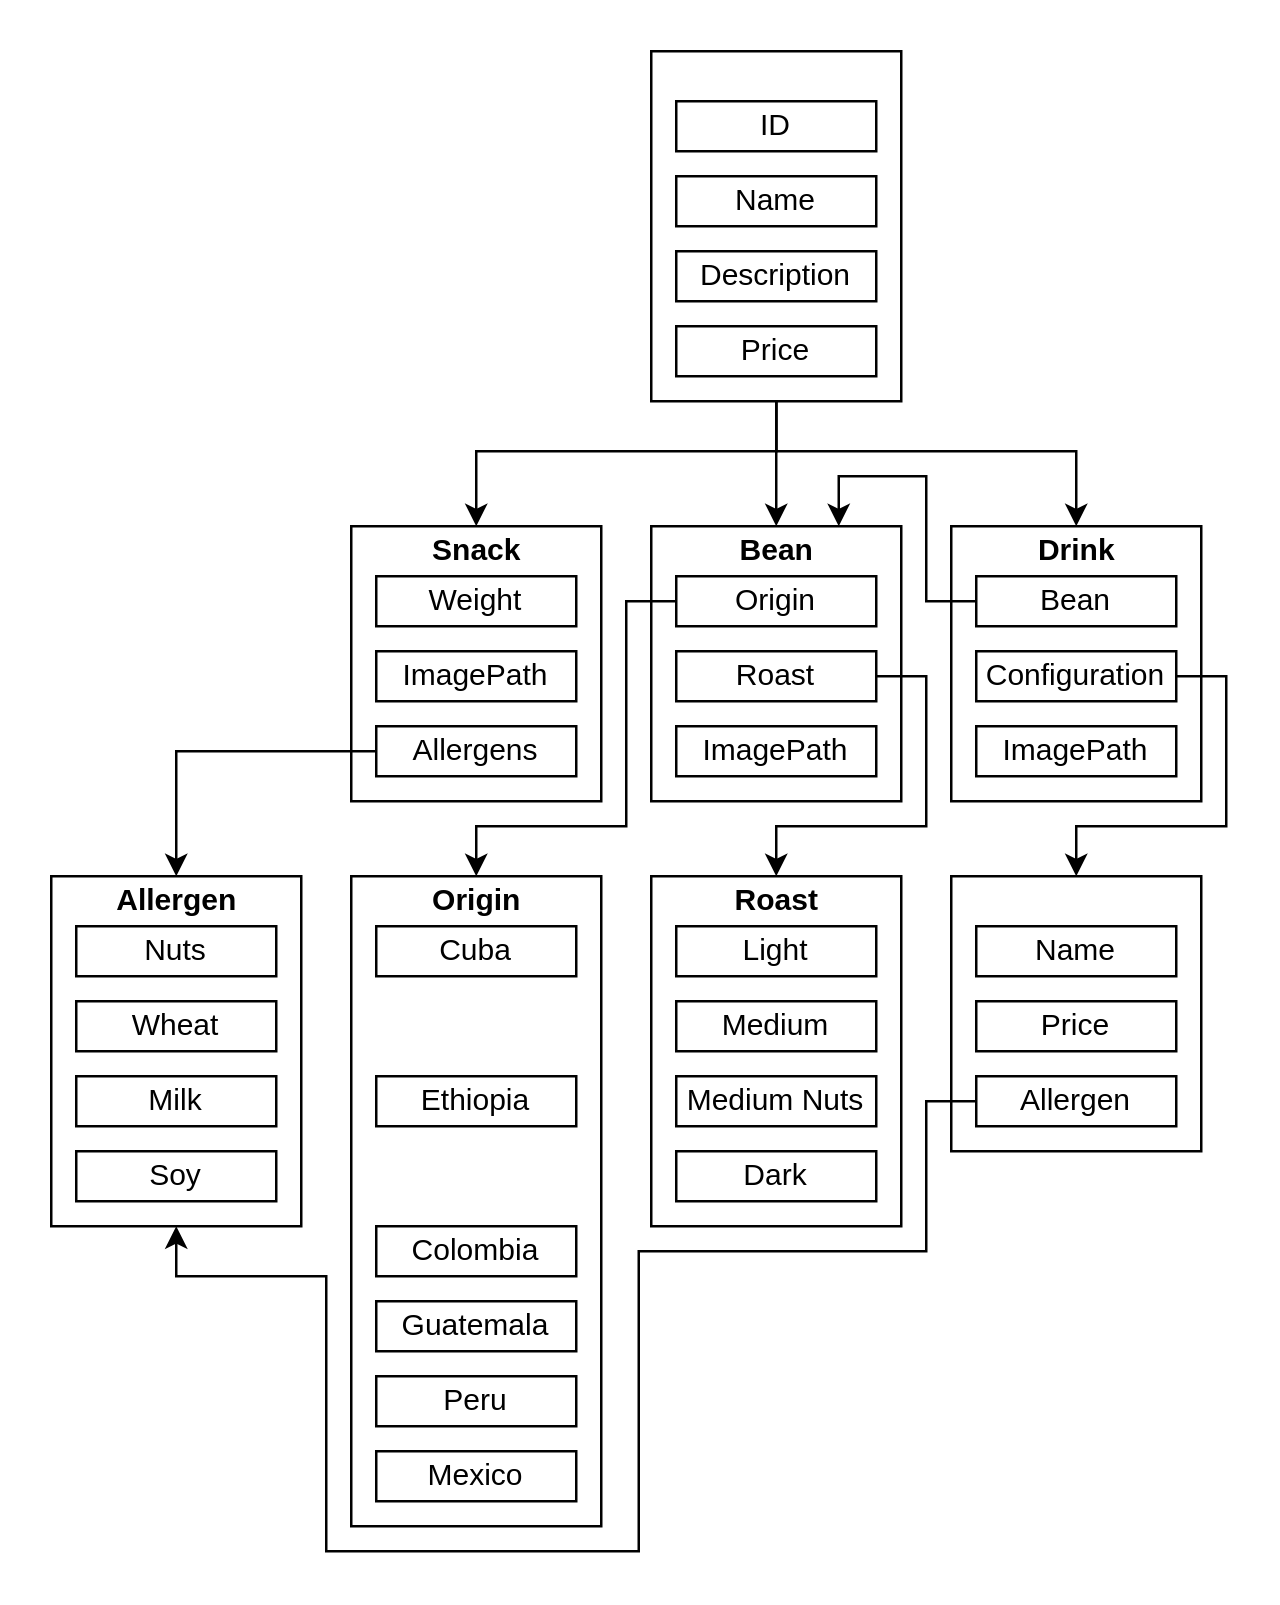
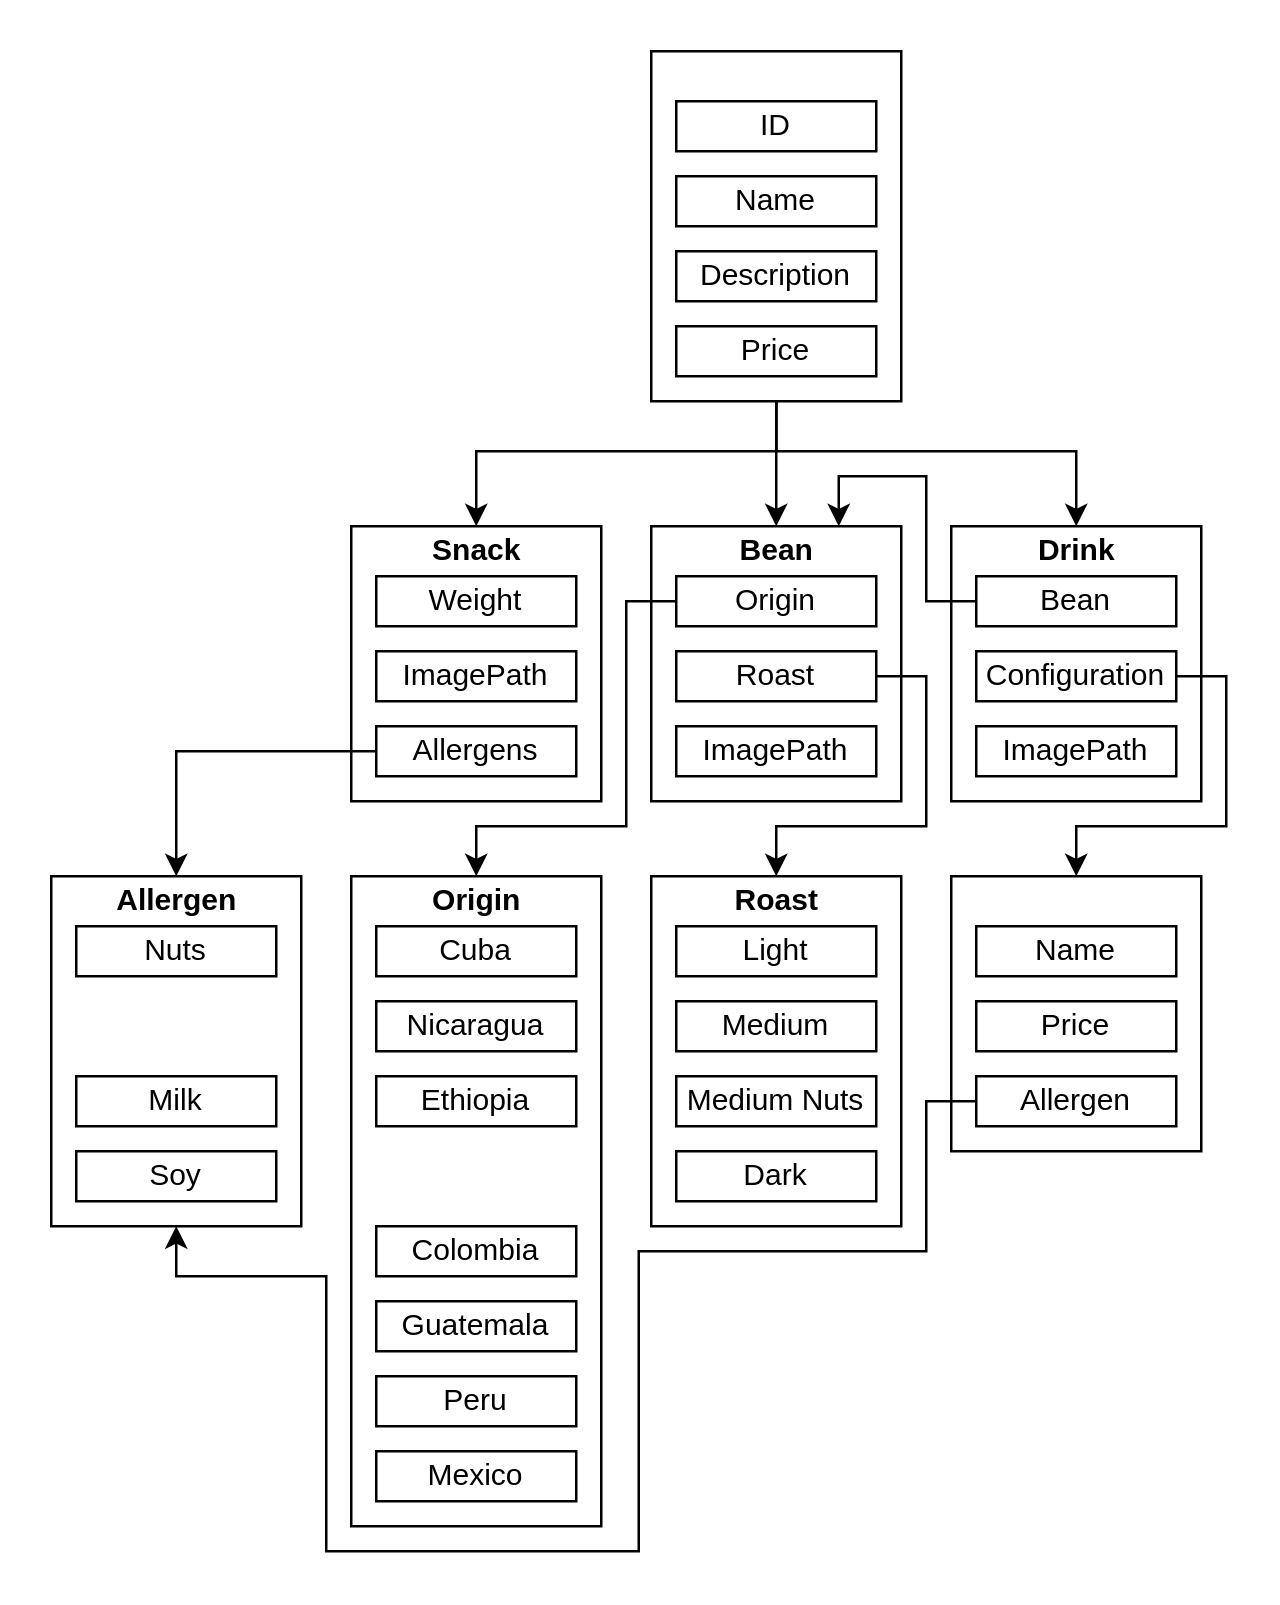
(176, 1026) -> none
none -> (476, 1026)
